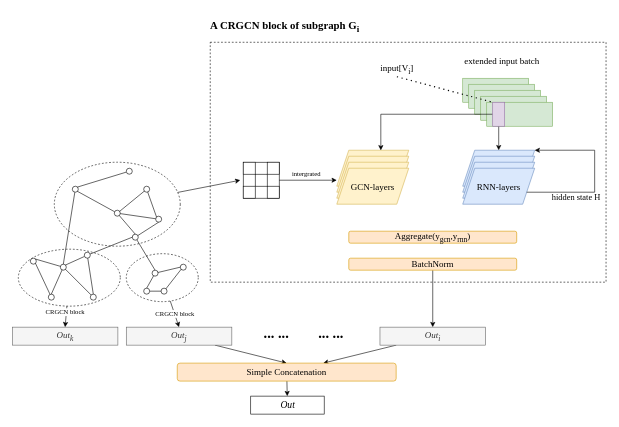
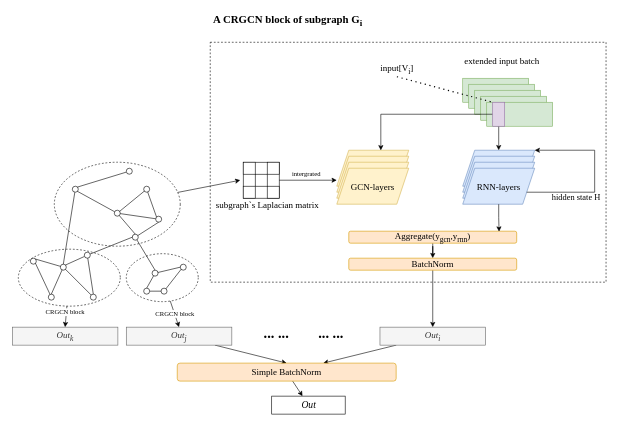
(285, 27) -> (288, 21)
none -> (267, 204)
none -> (499, 226)
none -> (433, 252)
(287, 372) -> (287, 372)
(288, 405) -> (309, 405)
